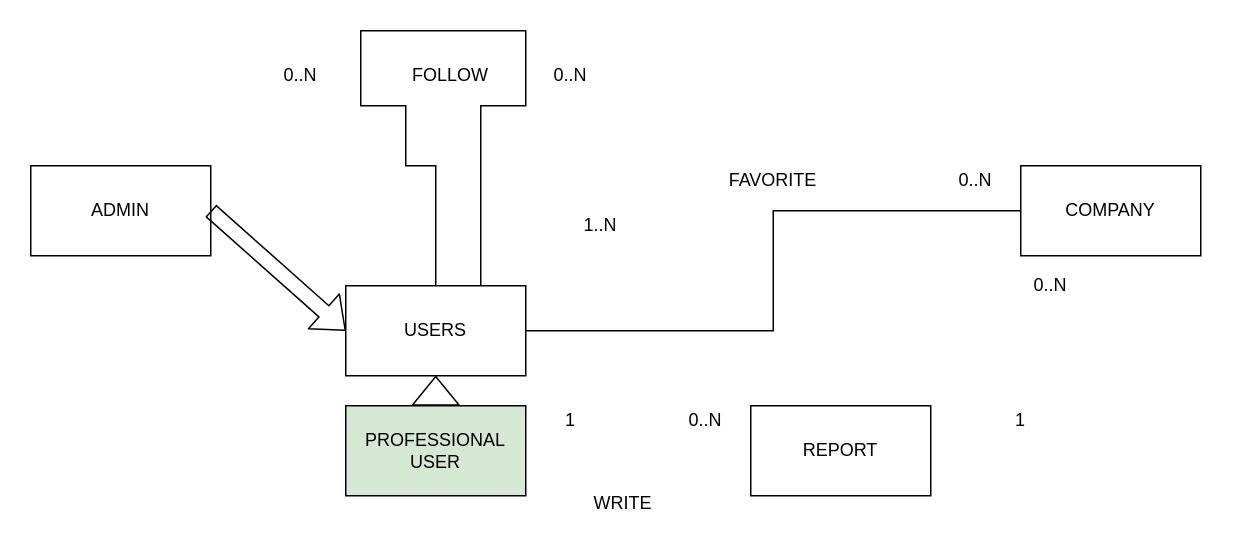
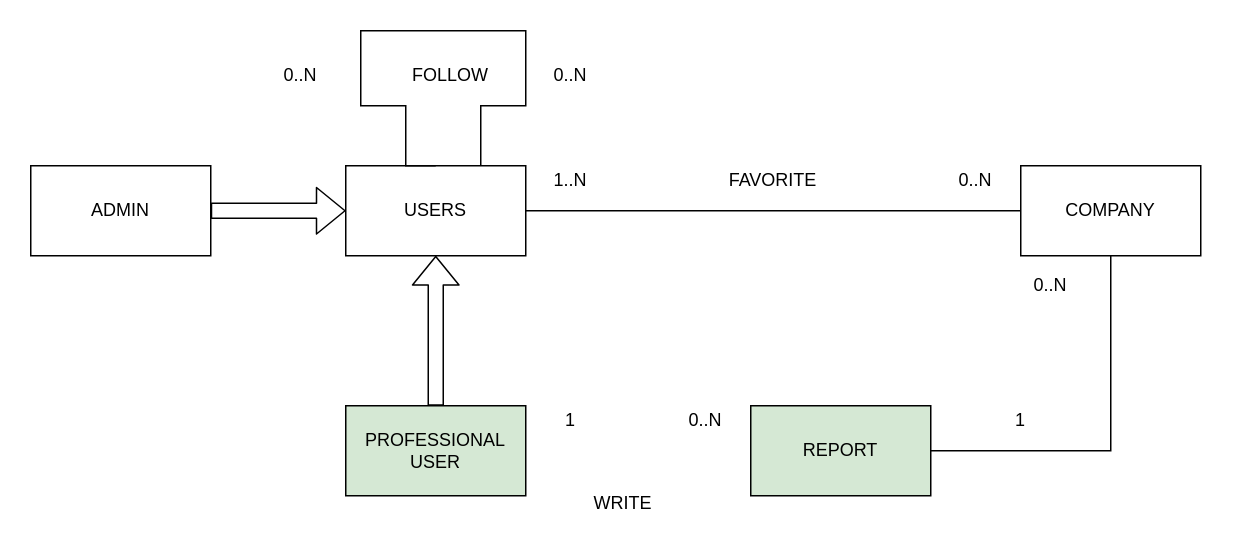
(601, 226) -> (571, 181)
(436, 331) -> (436, 211)
none -> (1111, 444)
(841, 451) -> (841, 451)
